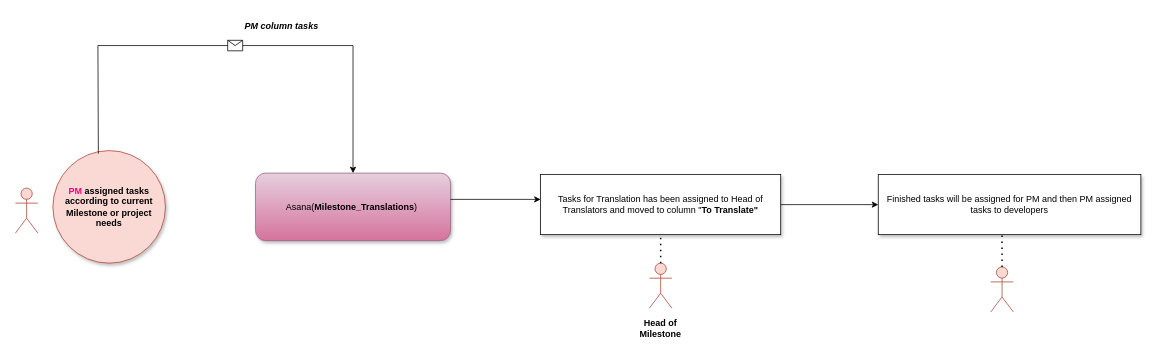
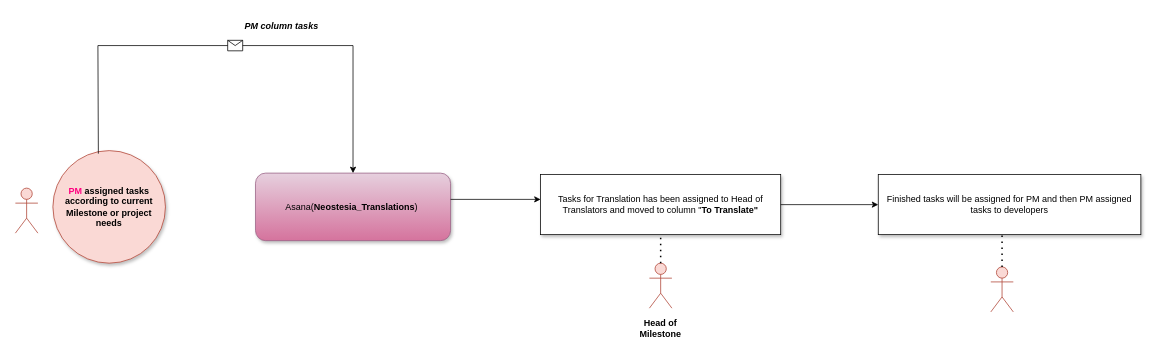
(353, 207) -> (353, 207)
